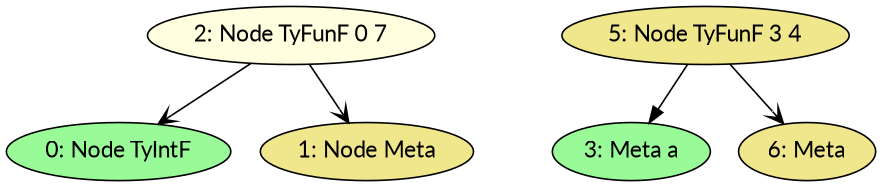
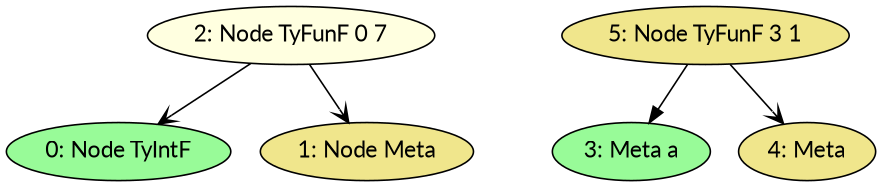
(706, 35) -> (706, 35)
(807, 152) -> (807, 152)
